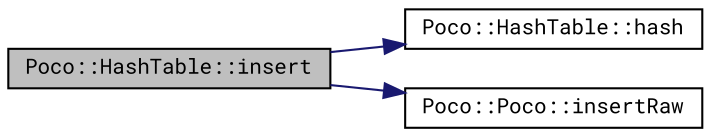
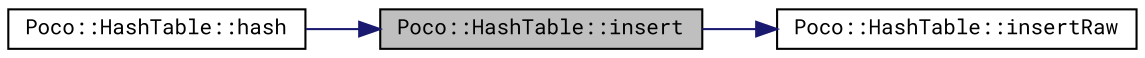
(357, 49) -> (333, 29)
(554, 108) -> (957, 29)
